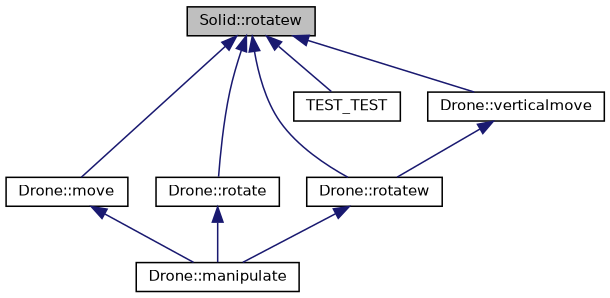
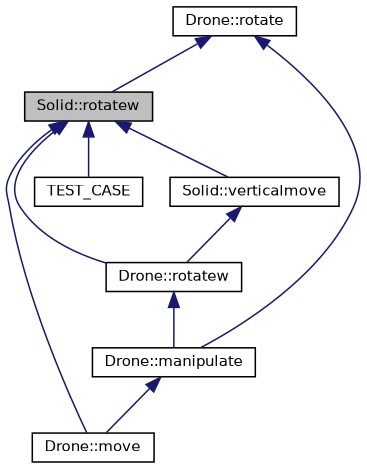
(347, 107) -> (89, 192)
(516, 107) -> (255, 192)
(226, 113) -> (155, 68)
(149, 238) -> (128, 411)
